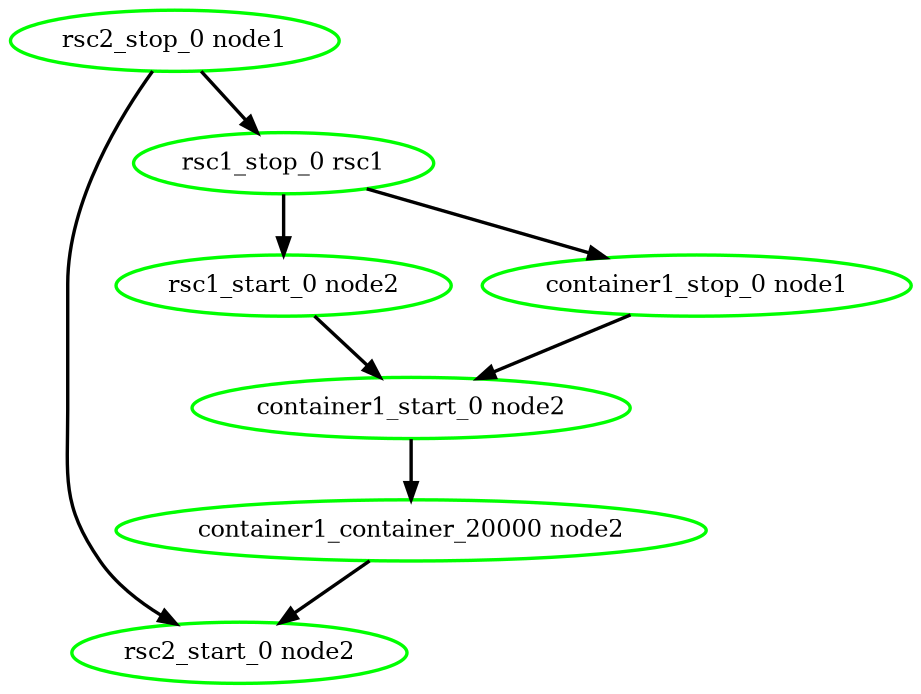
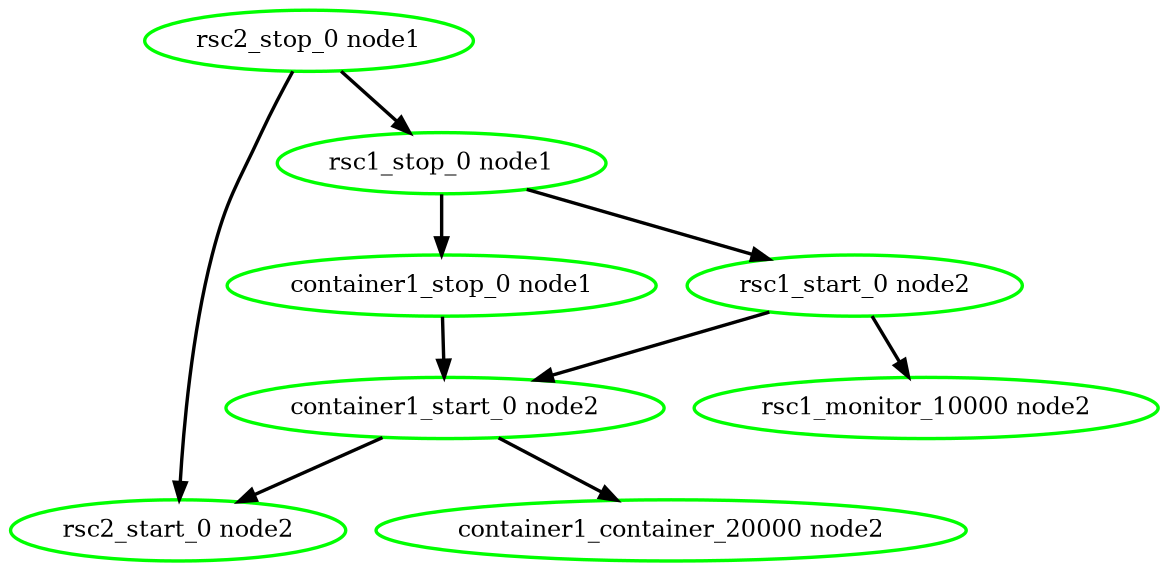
(284, 163) -> (442, 163)
none -> (926, 408)
(332, 587) -> (318, 466)
